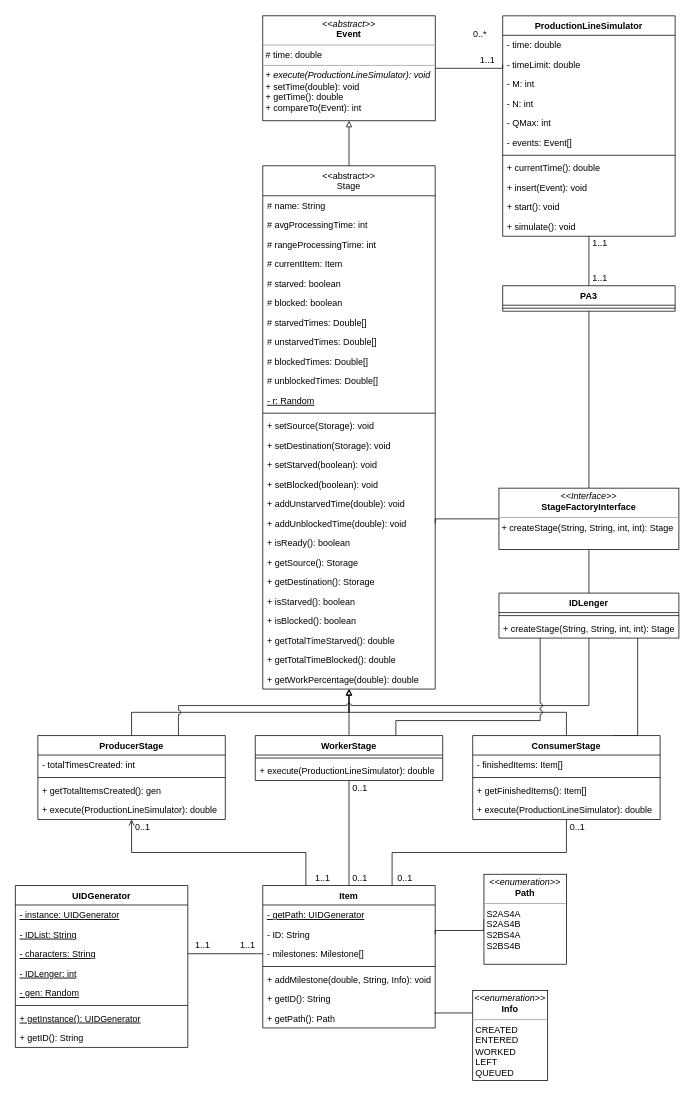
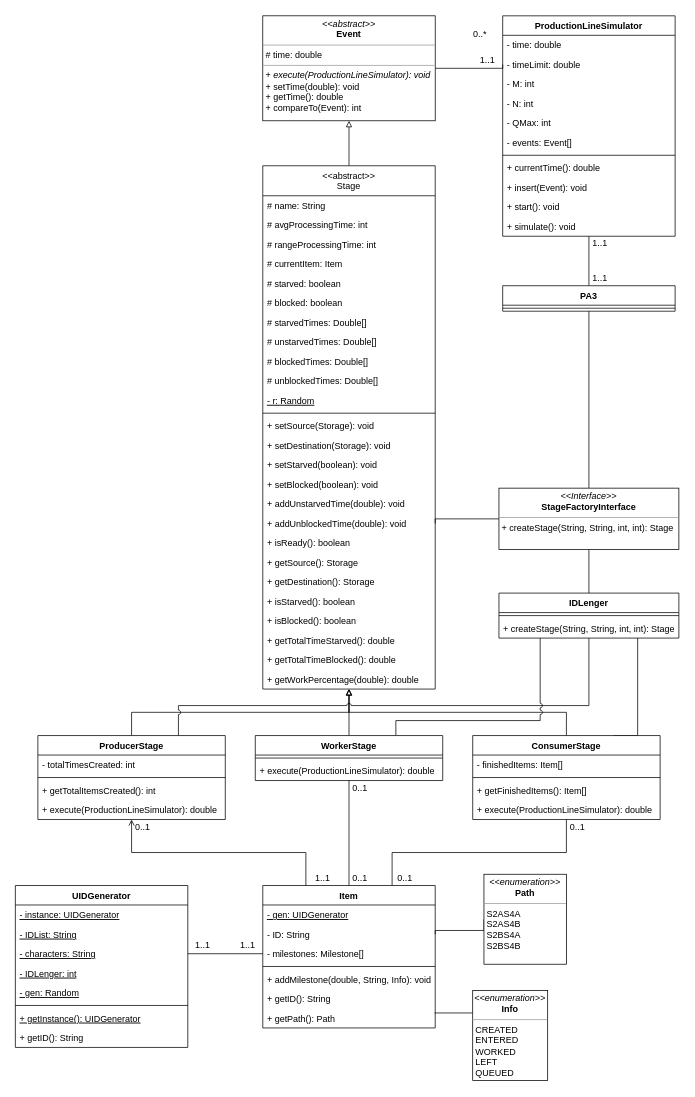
(110, 791) -> (109, 791)
(321, 915) -> (311, 915)
